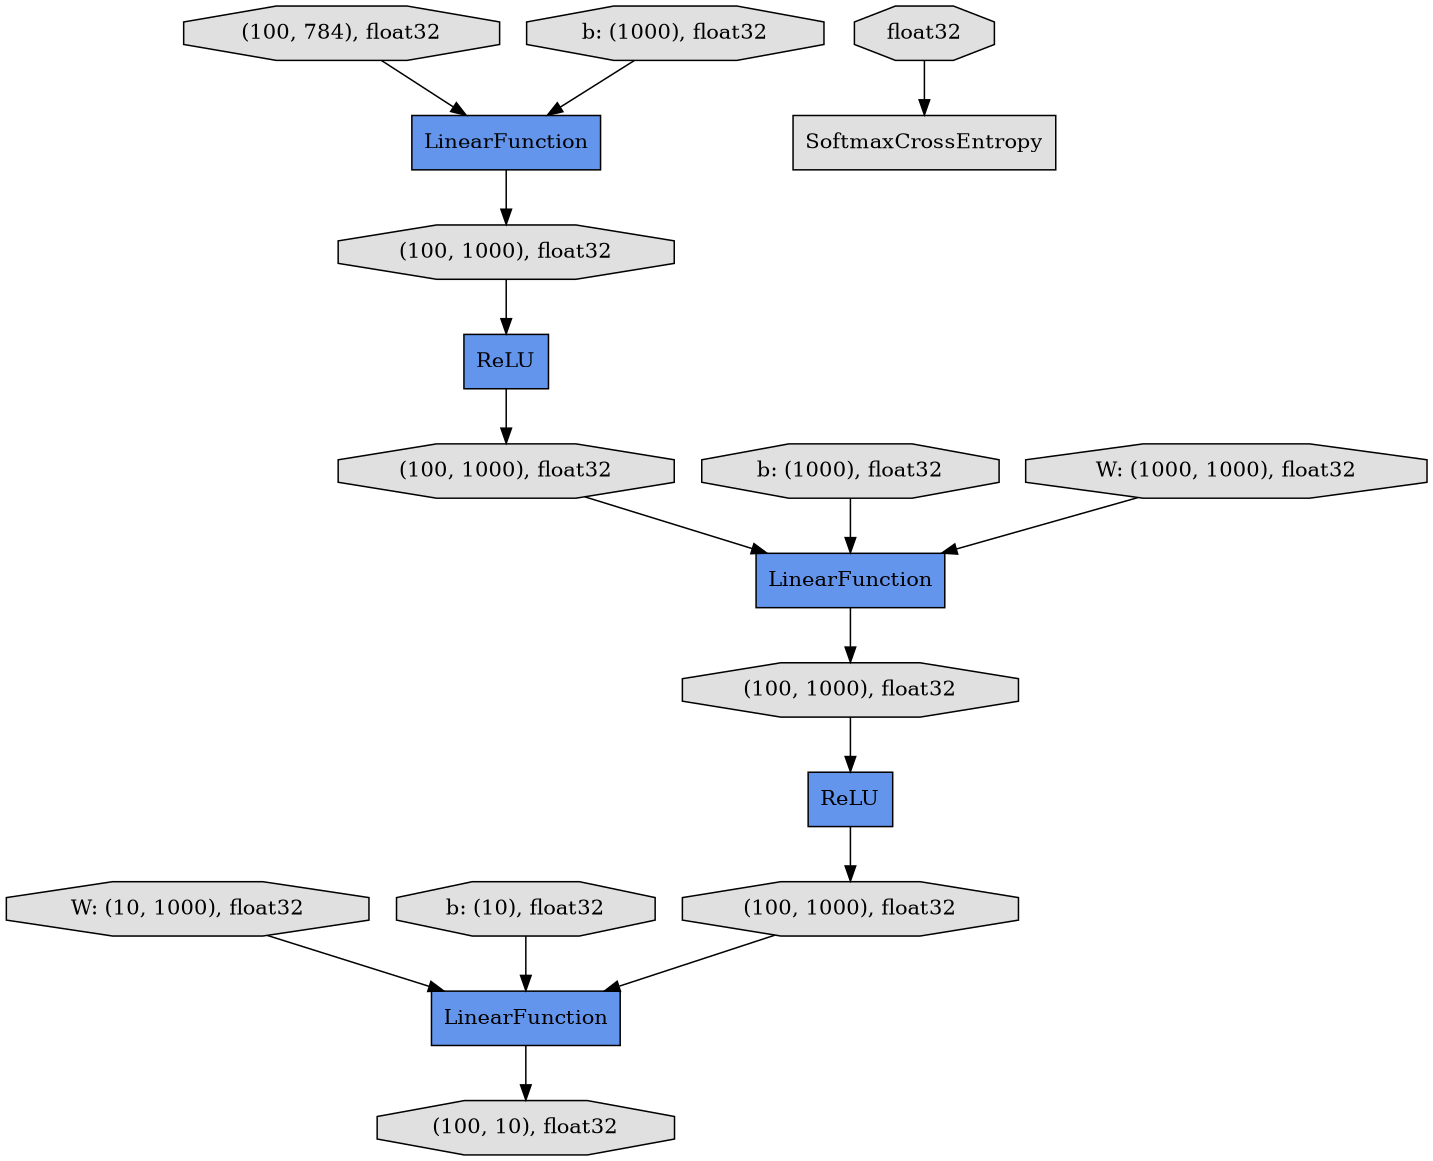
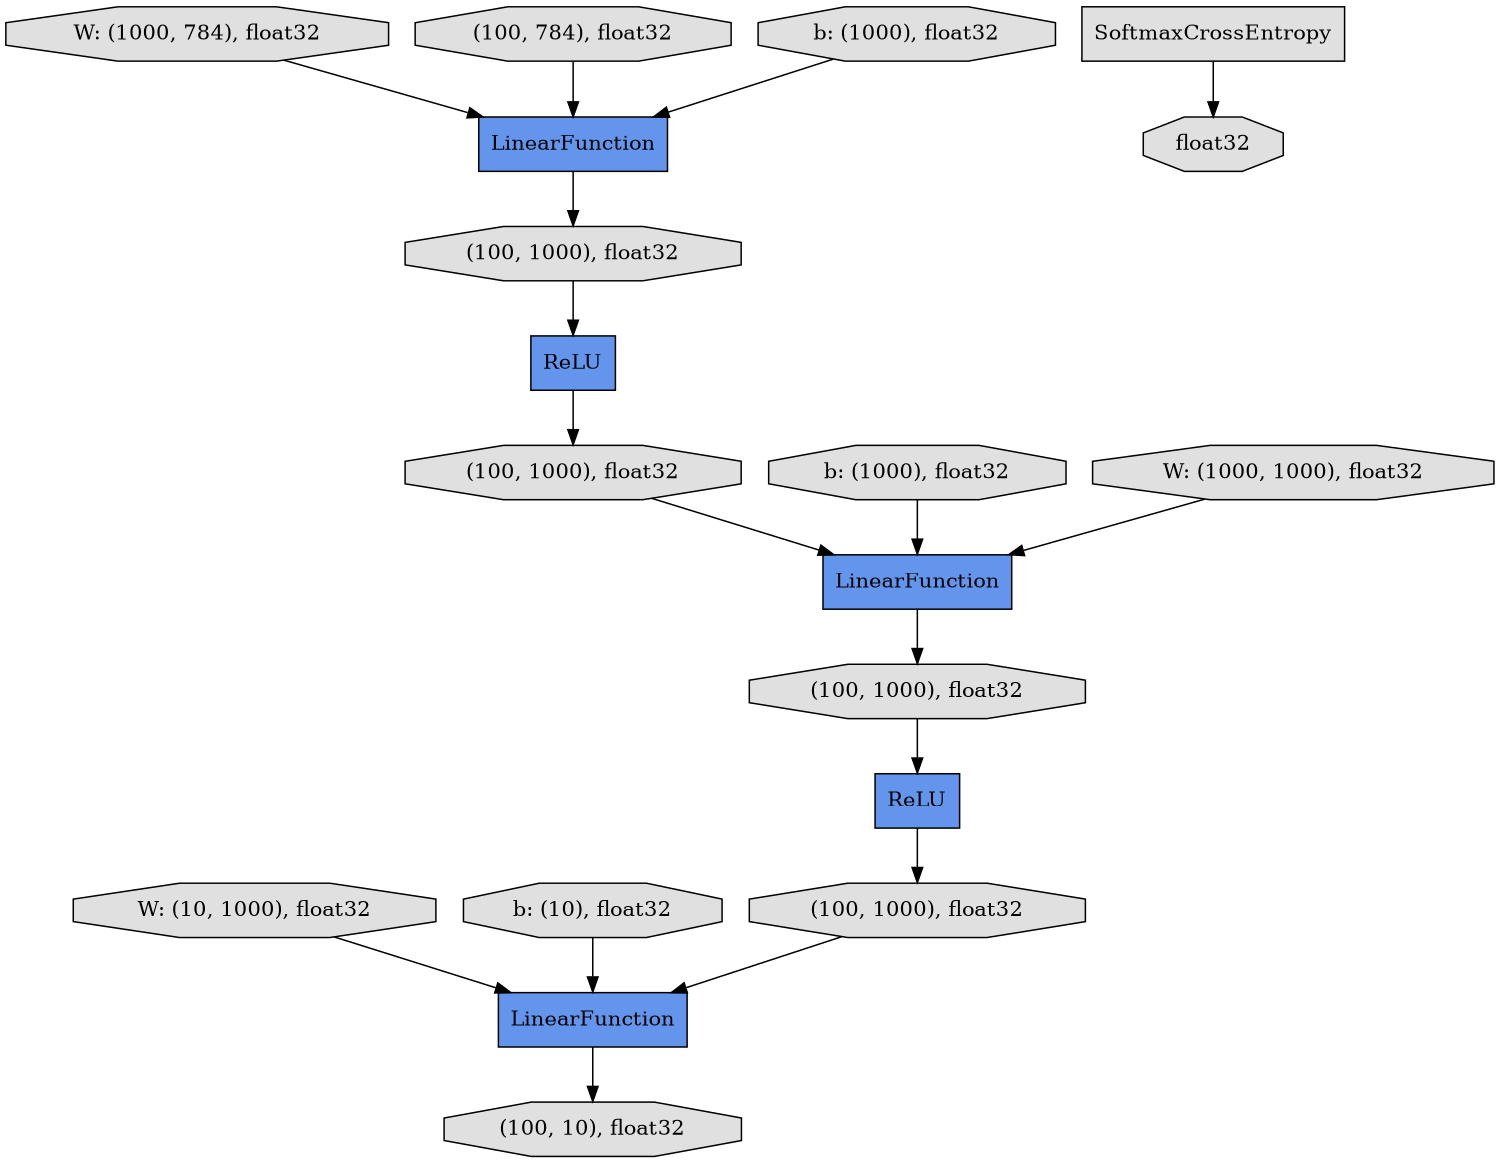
none -> (197, 34)
(924, 80) -> (1213, 82)
